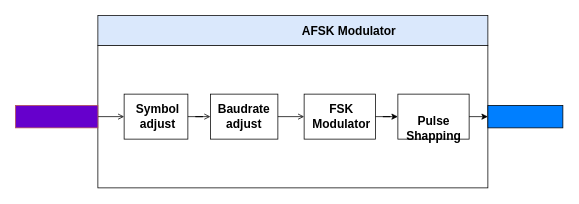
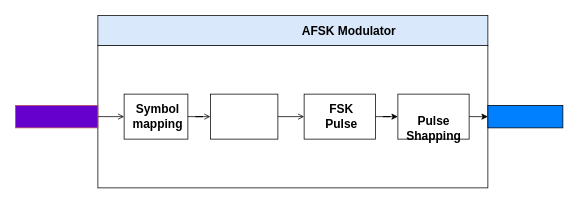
(158, 117) -> (158, 117)
(244, 117) -> none
(342, 117) -> (342, 117)
